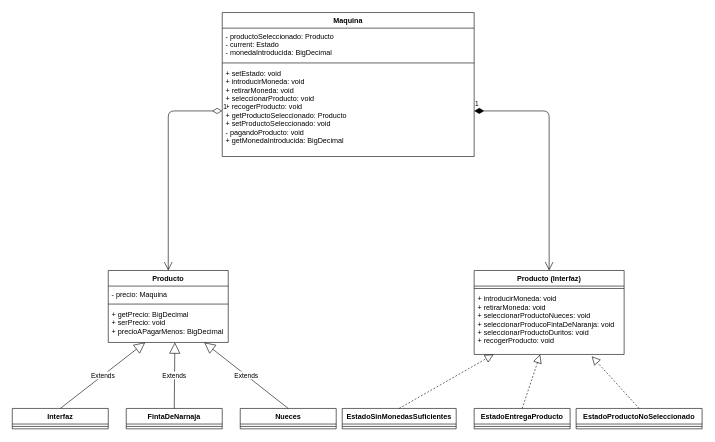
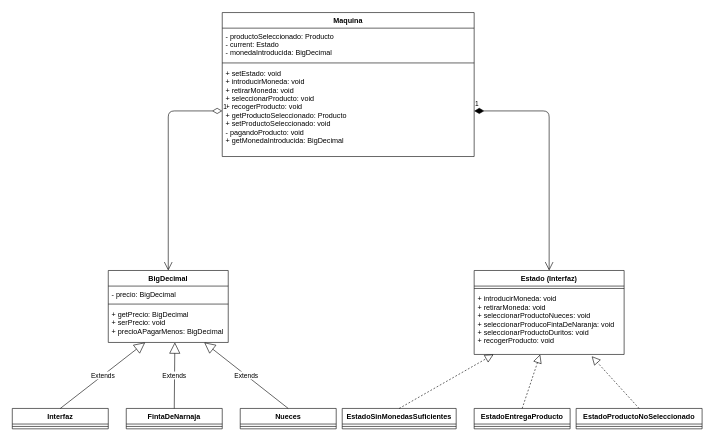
(168, 278) -> (168, 278)
(549, 278) -> (549, 278)
(141, 294) -> (145, 294)
